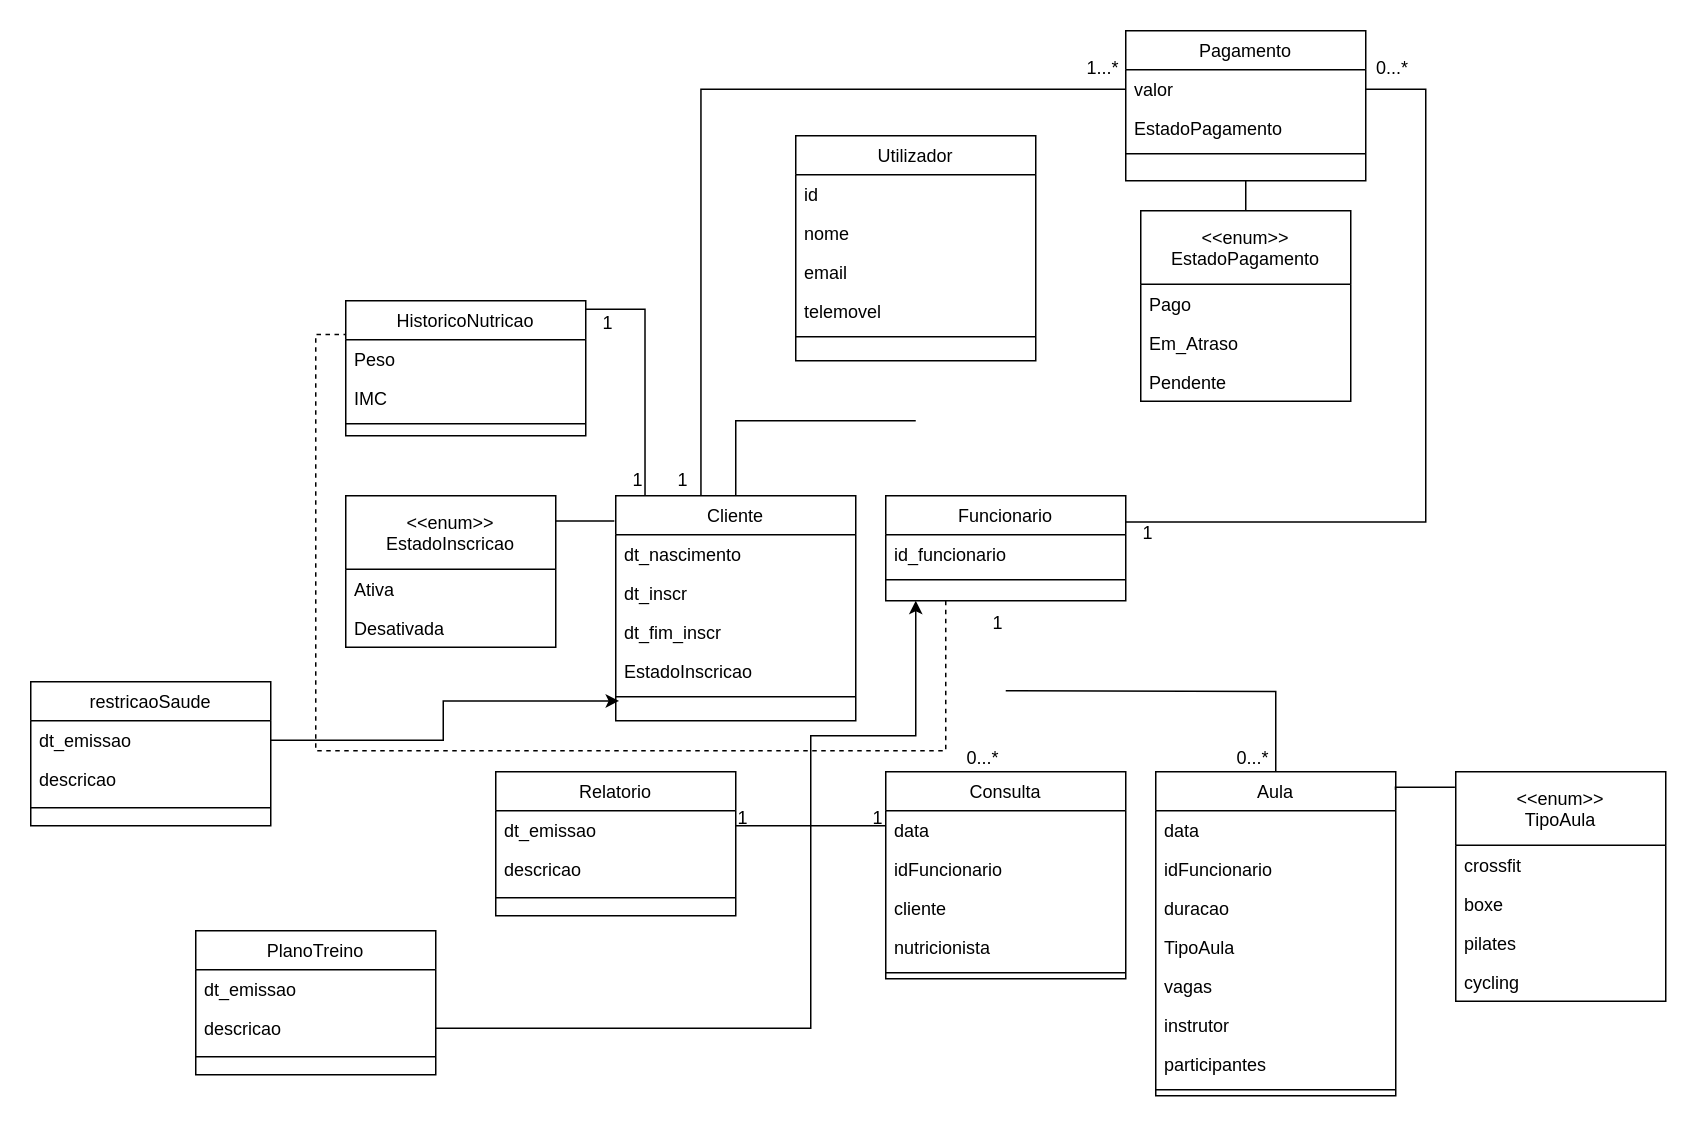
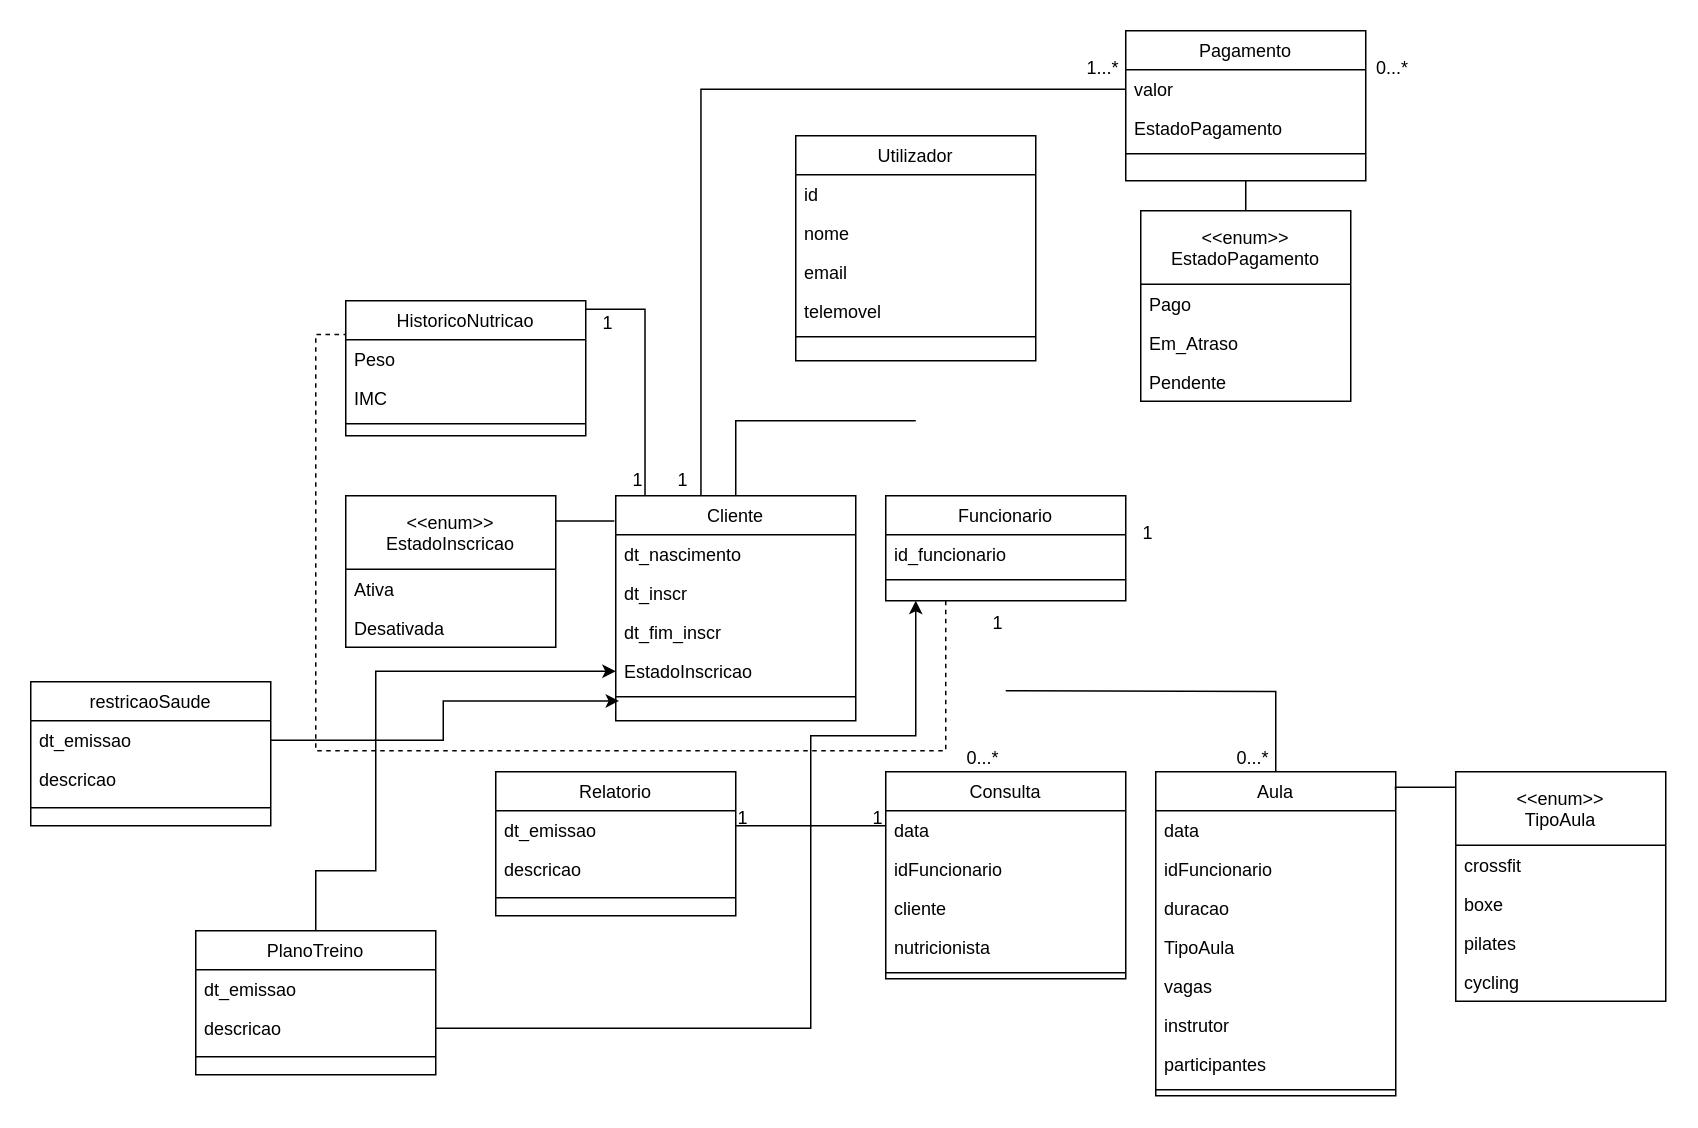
(1426, 427) -> none
none -> (376, 716)
